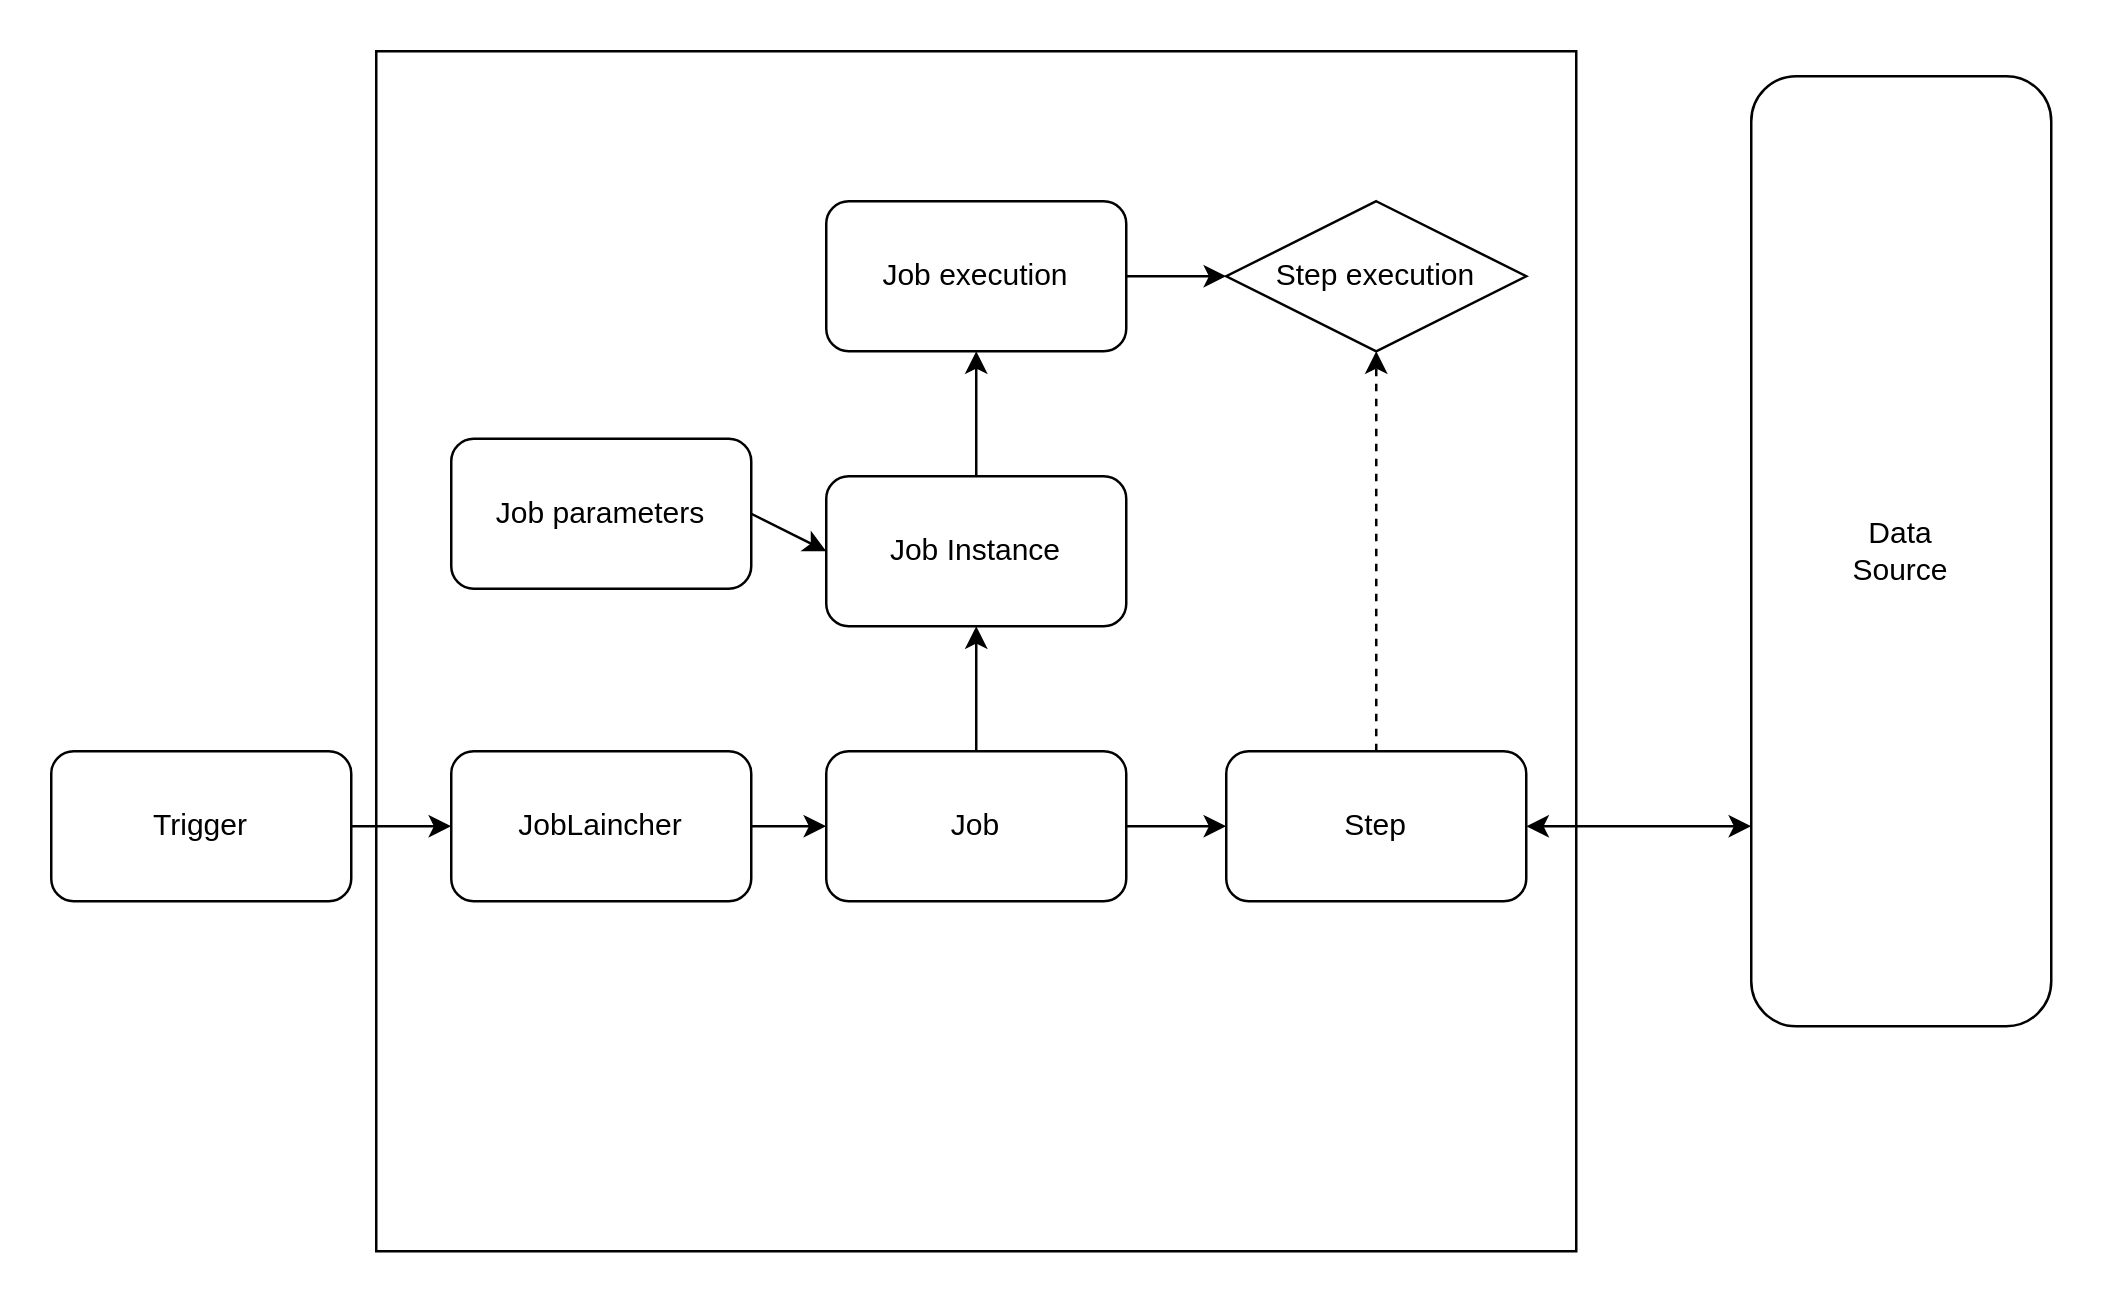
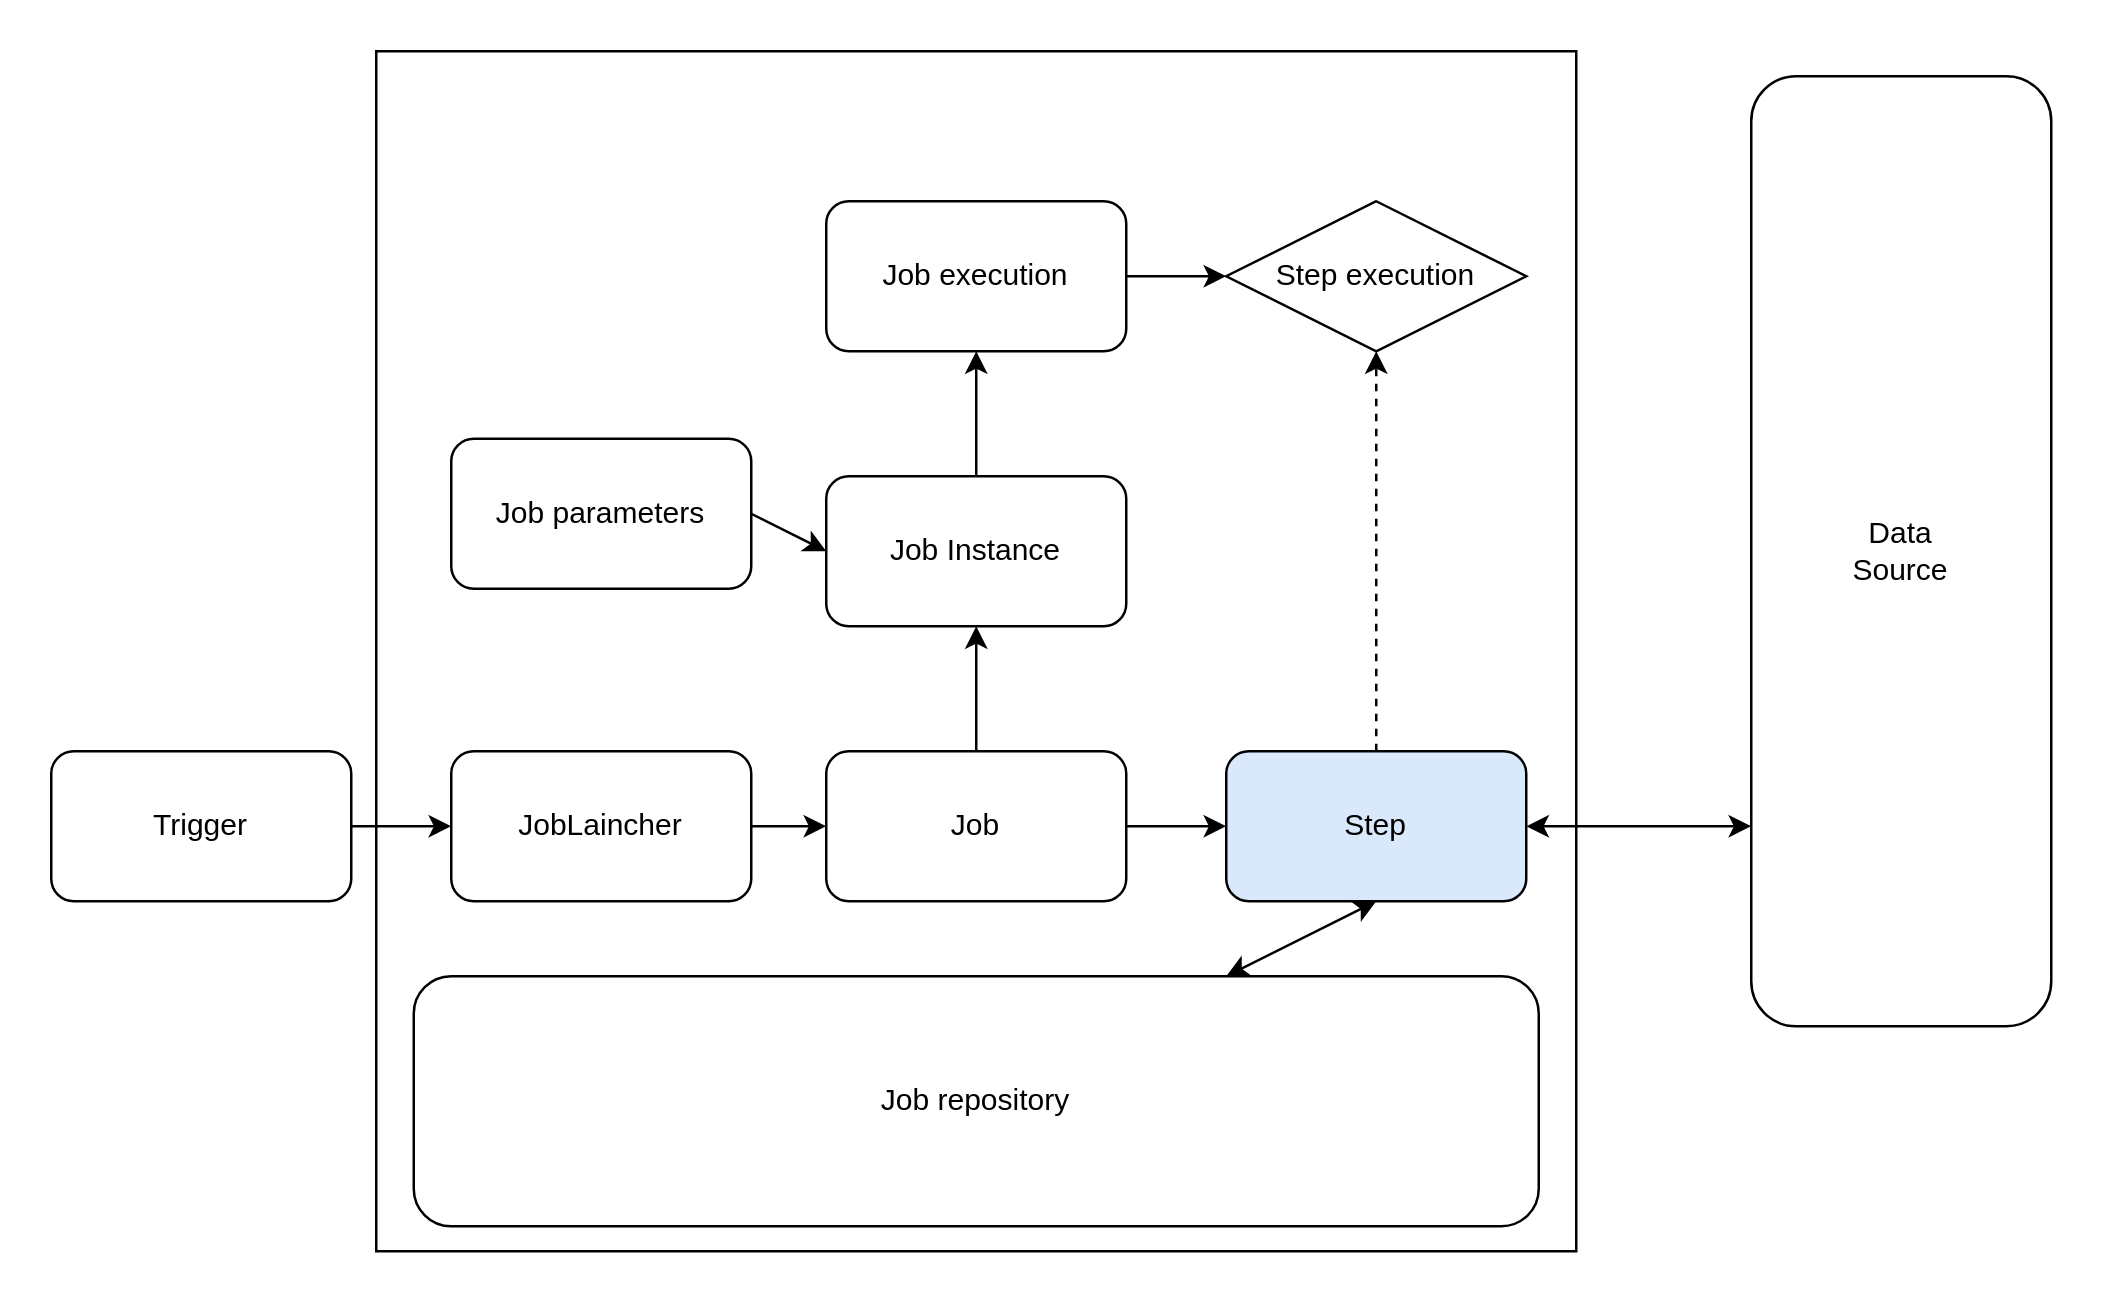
(1376, 826) -> (1376, 826)
none -> (1301, 939)
none -> (976, 1101)
